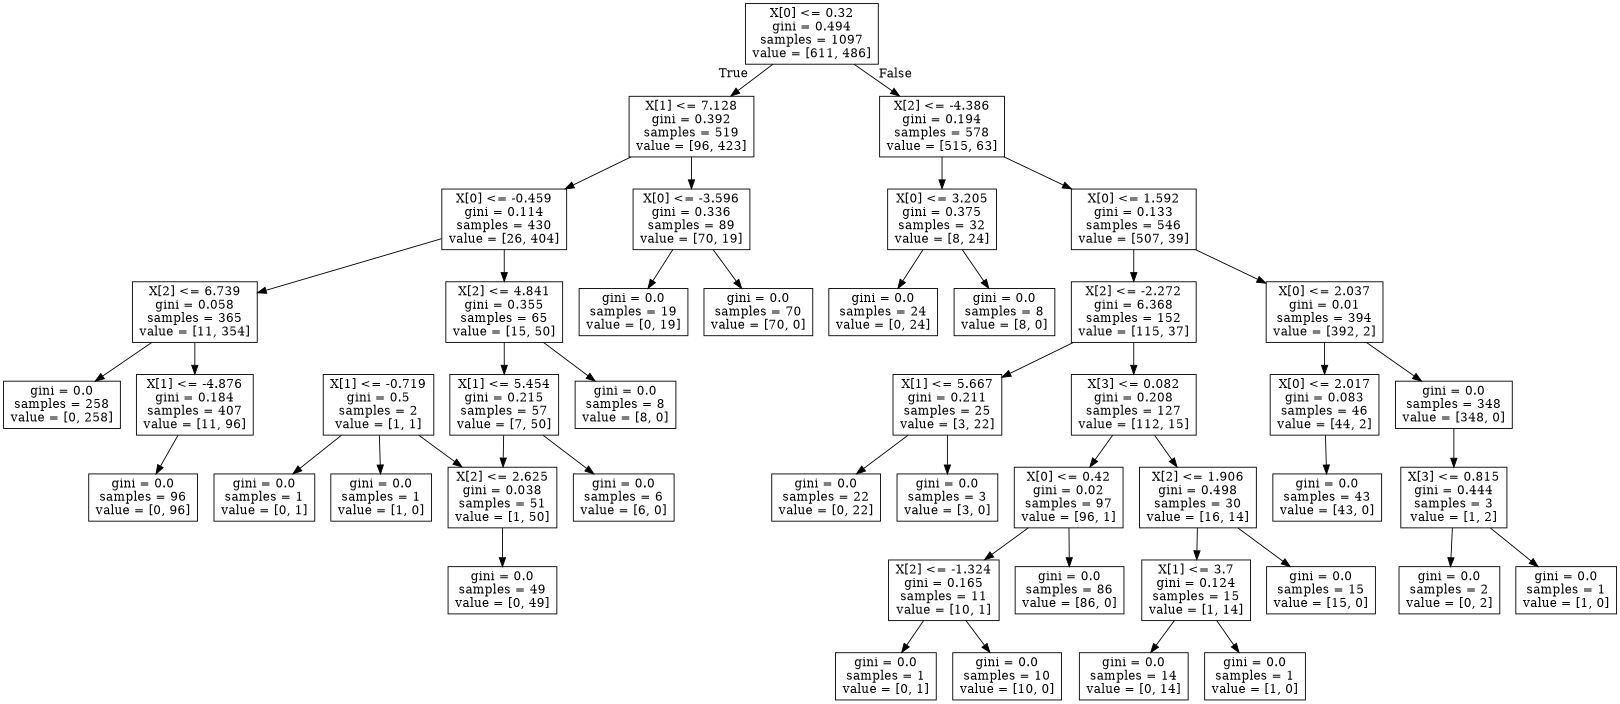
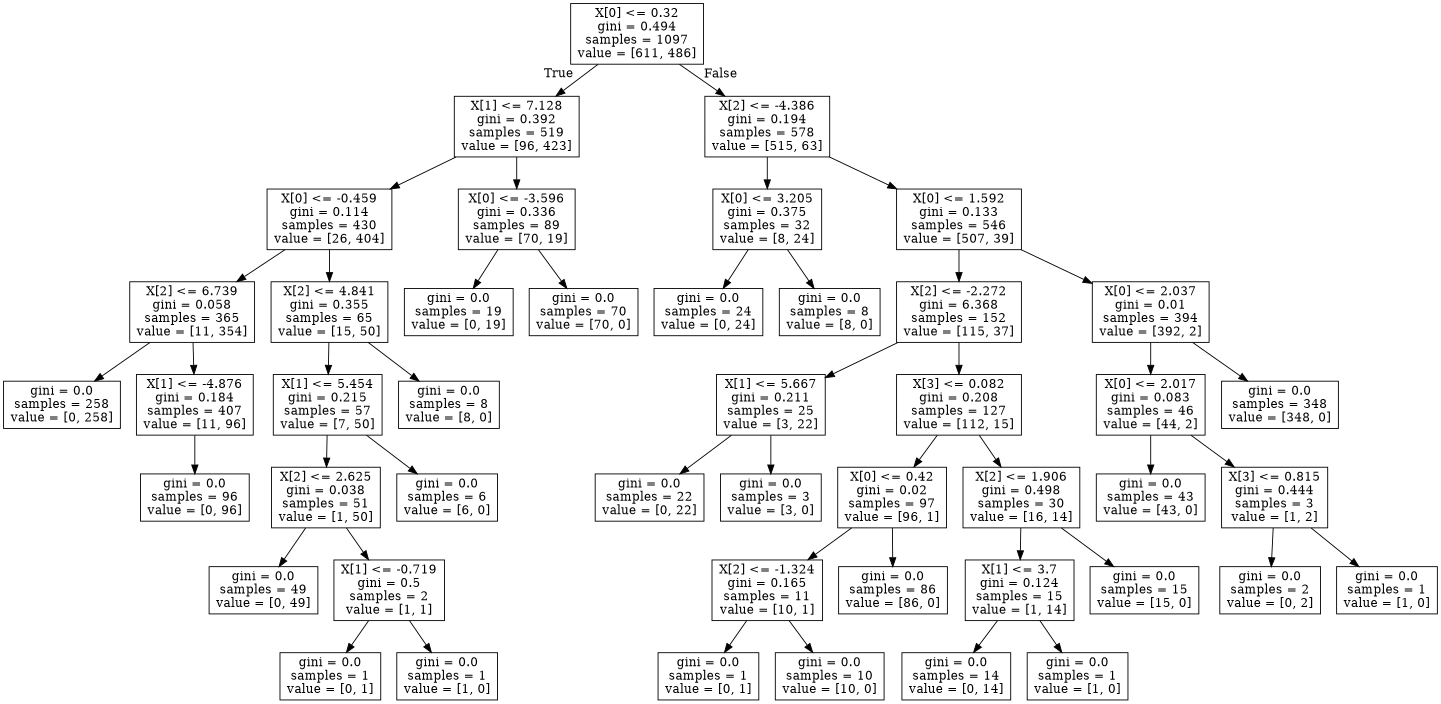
(1454, 443) -> (1209, 448)
(437, 448) -> (355, 540)
